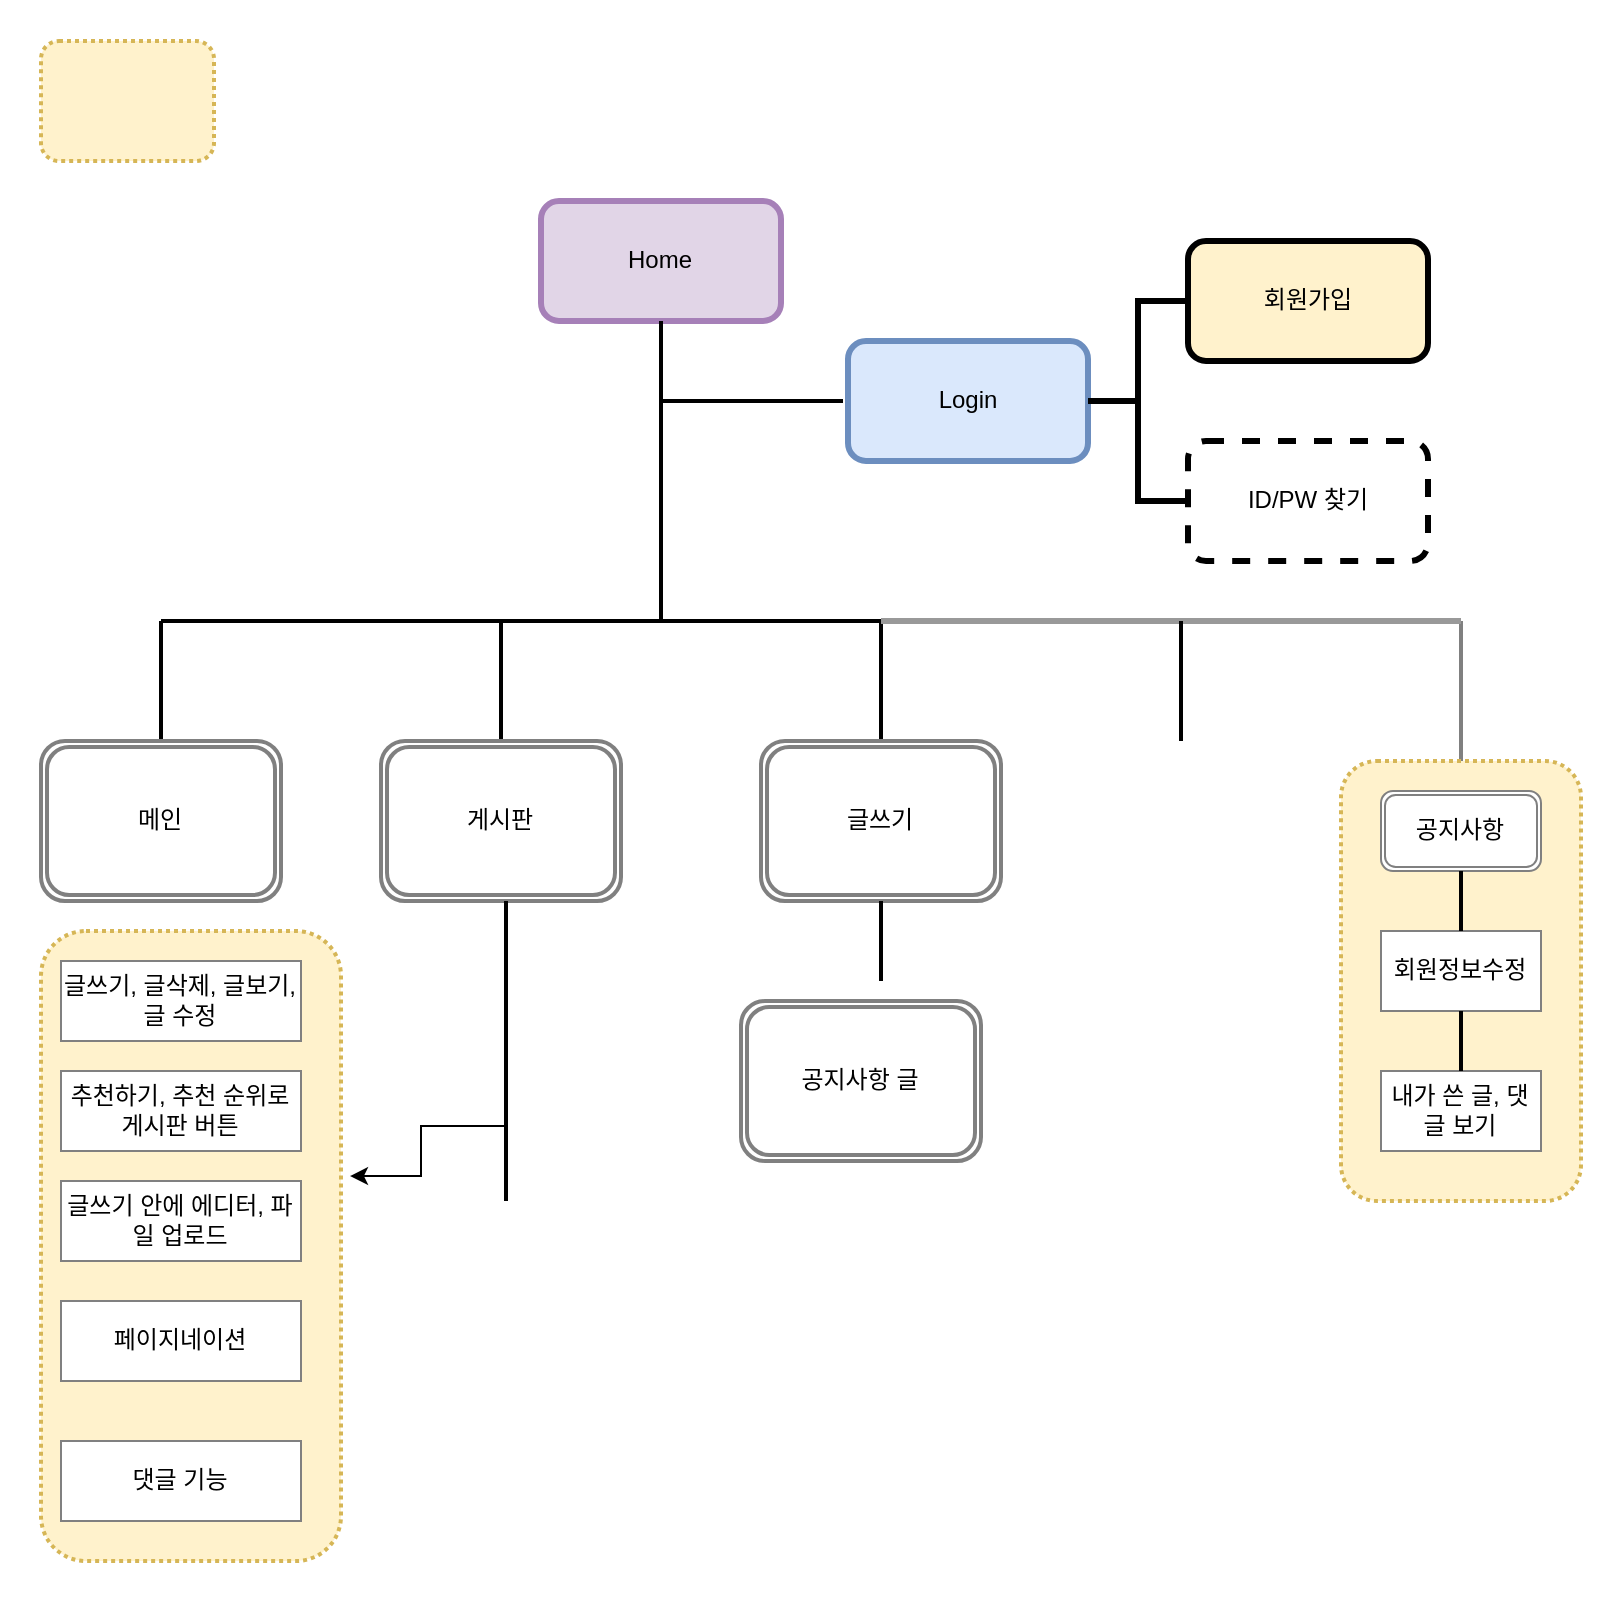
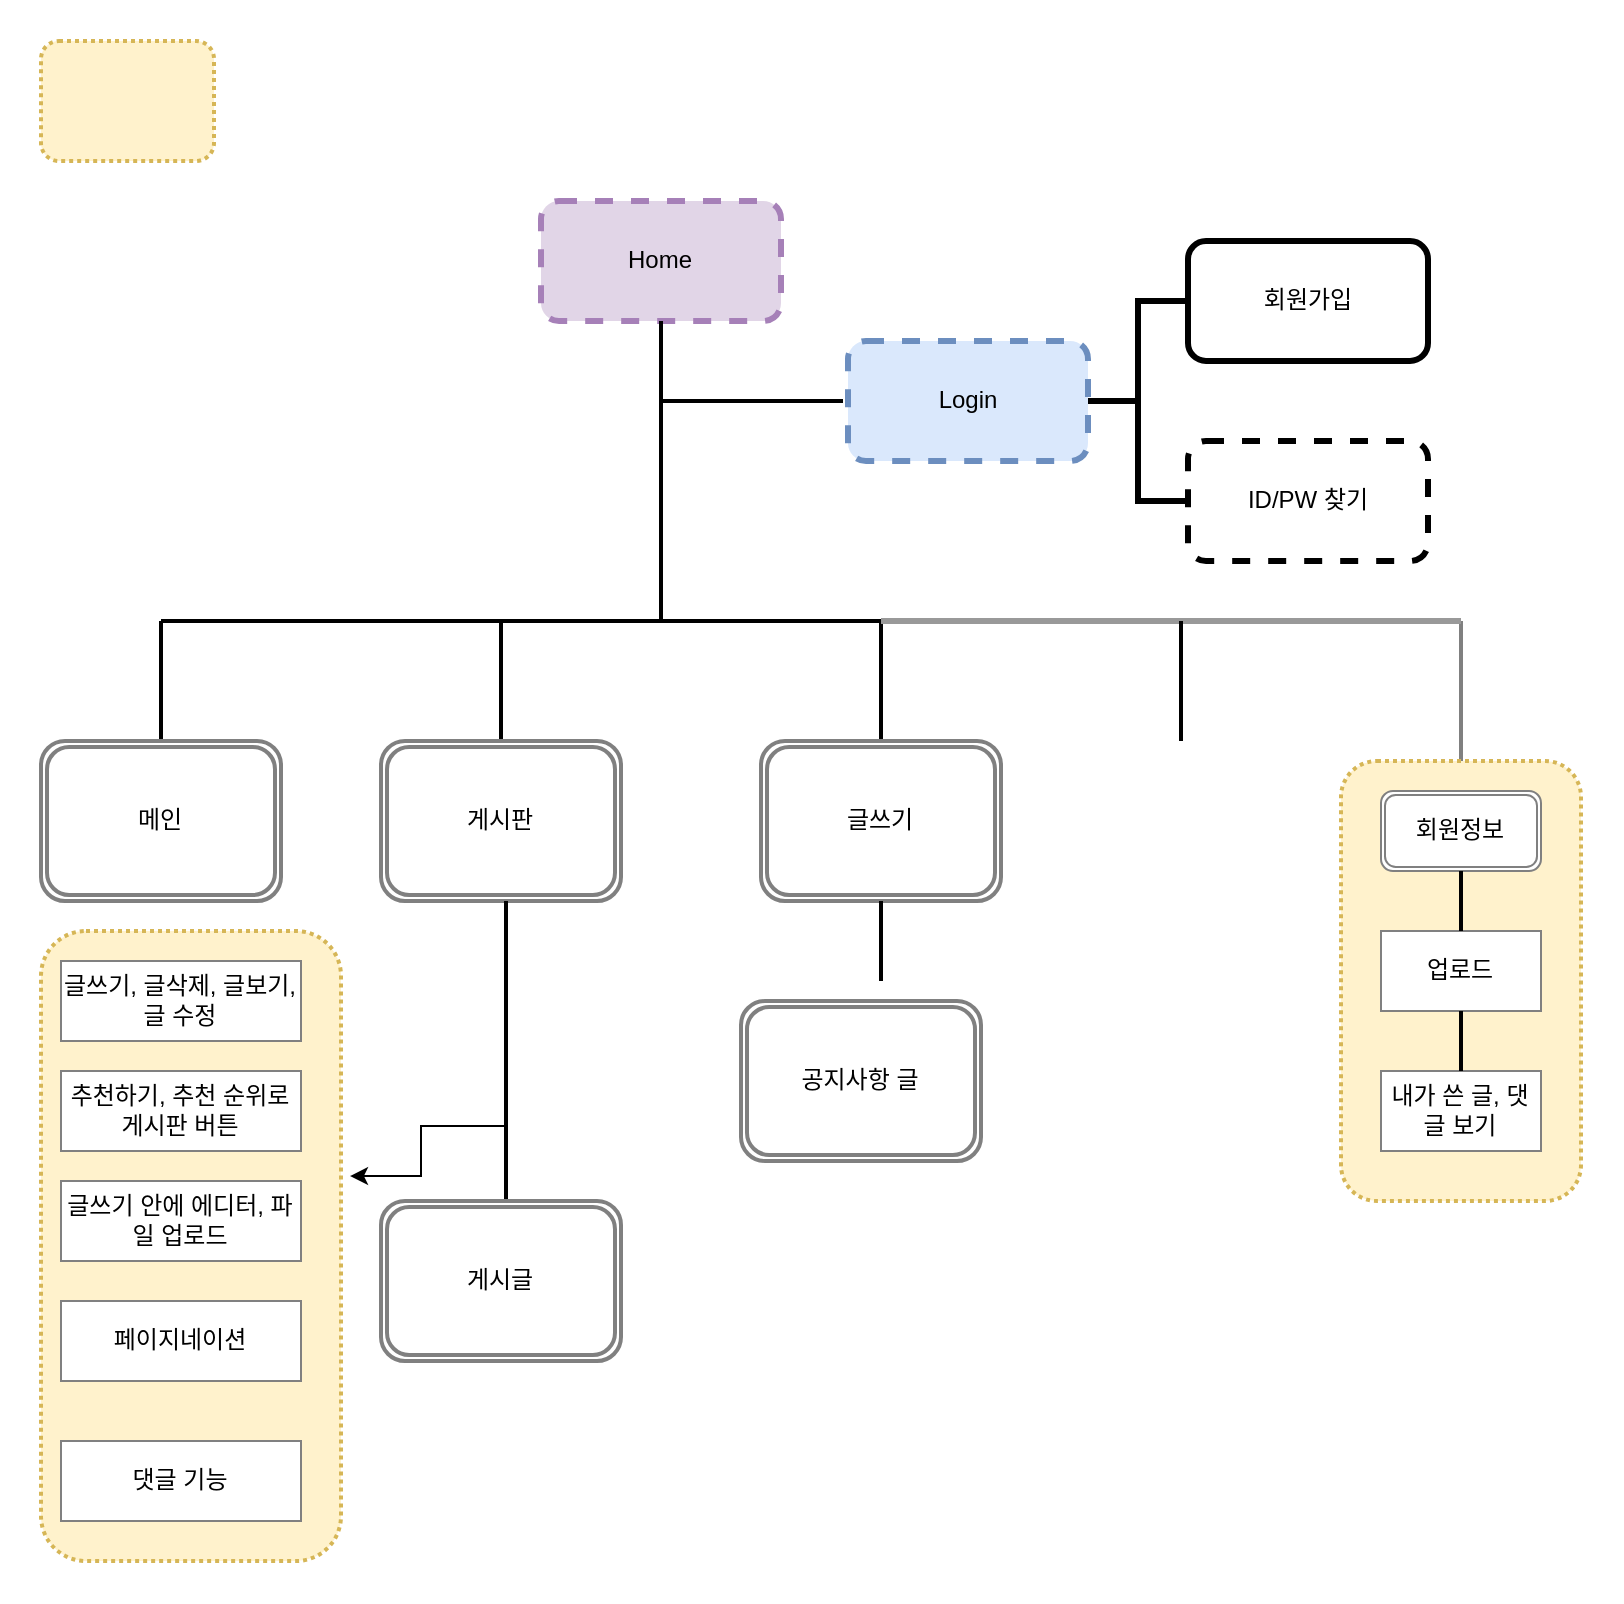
(661, 261) -> (661, 261)
(1308, 301) -> (1308, 301)
(968, 401) -> (968, 401)
(1461, 831) -> (1461, 831)
(1461, 971) -> (1461, 971)
none -> (501, 1281)
